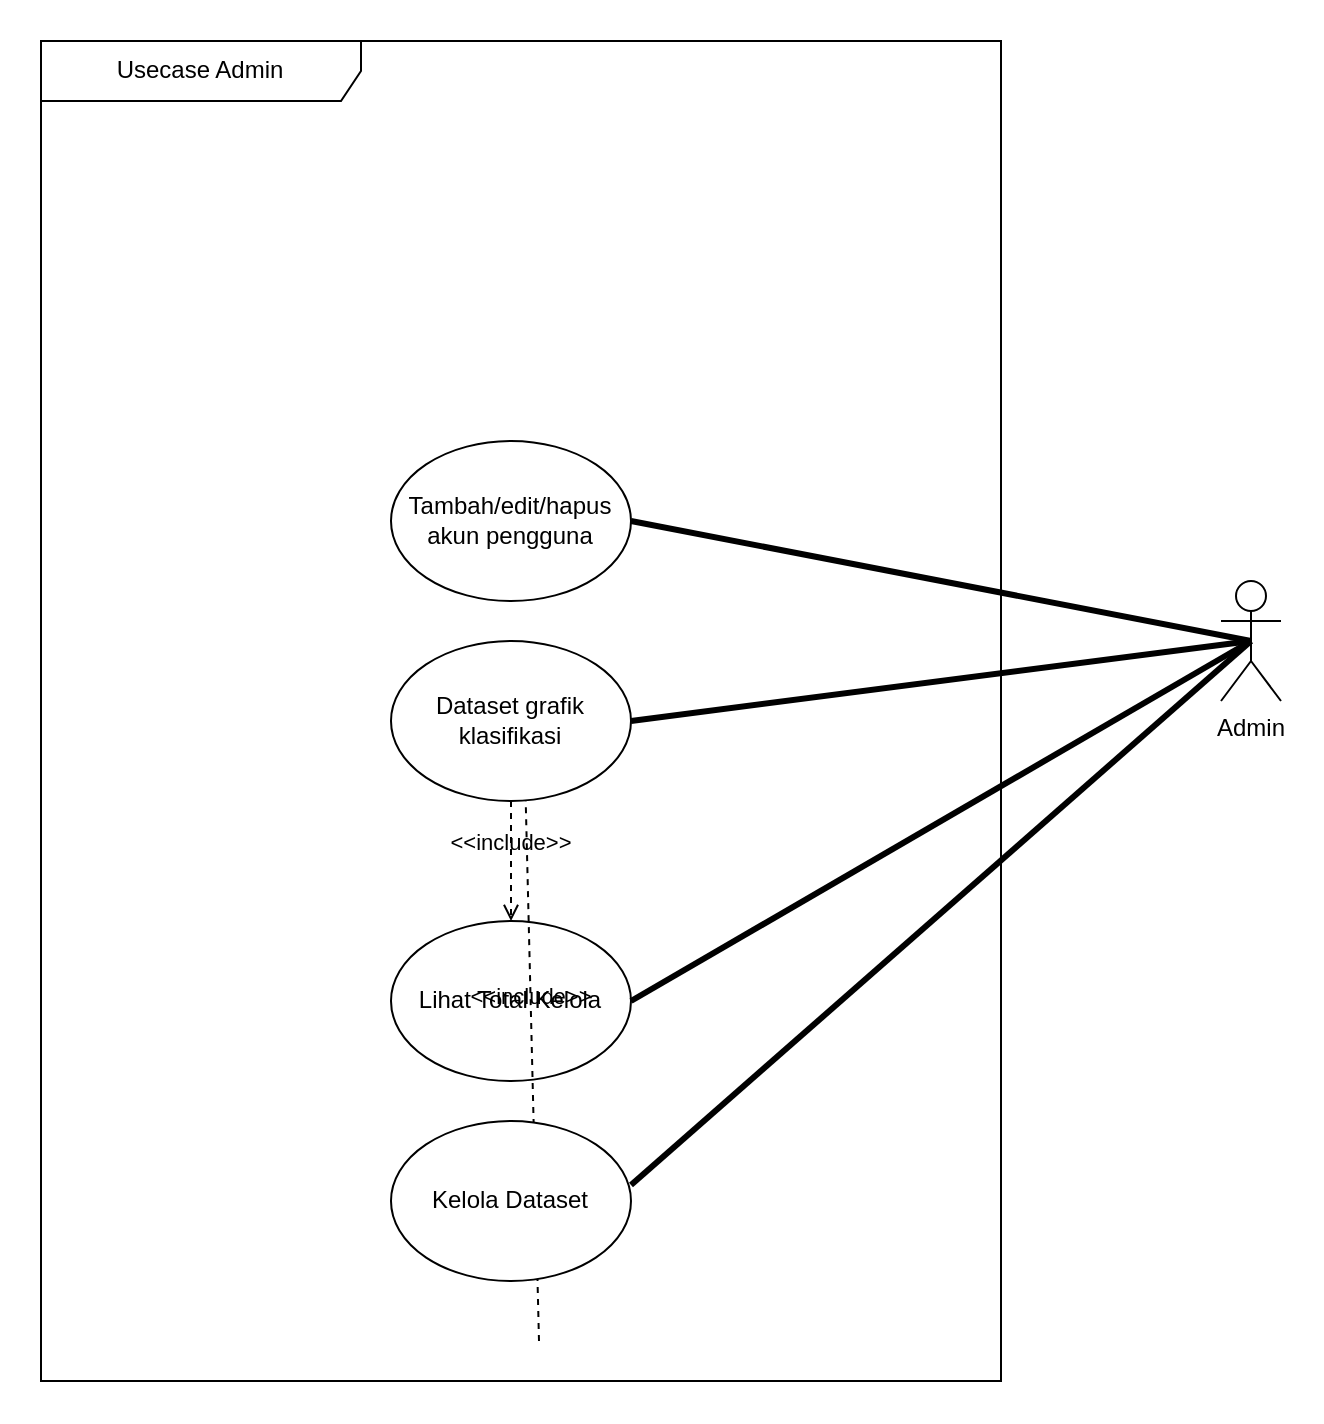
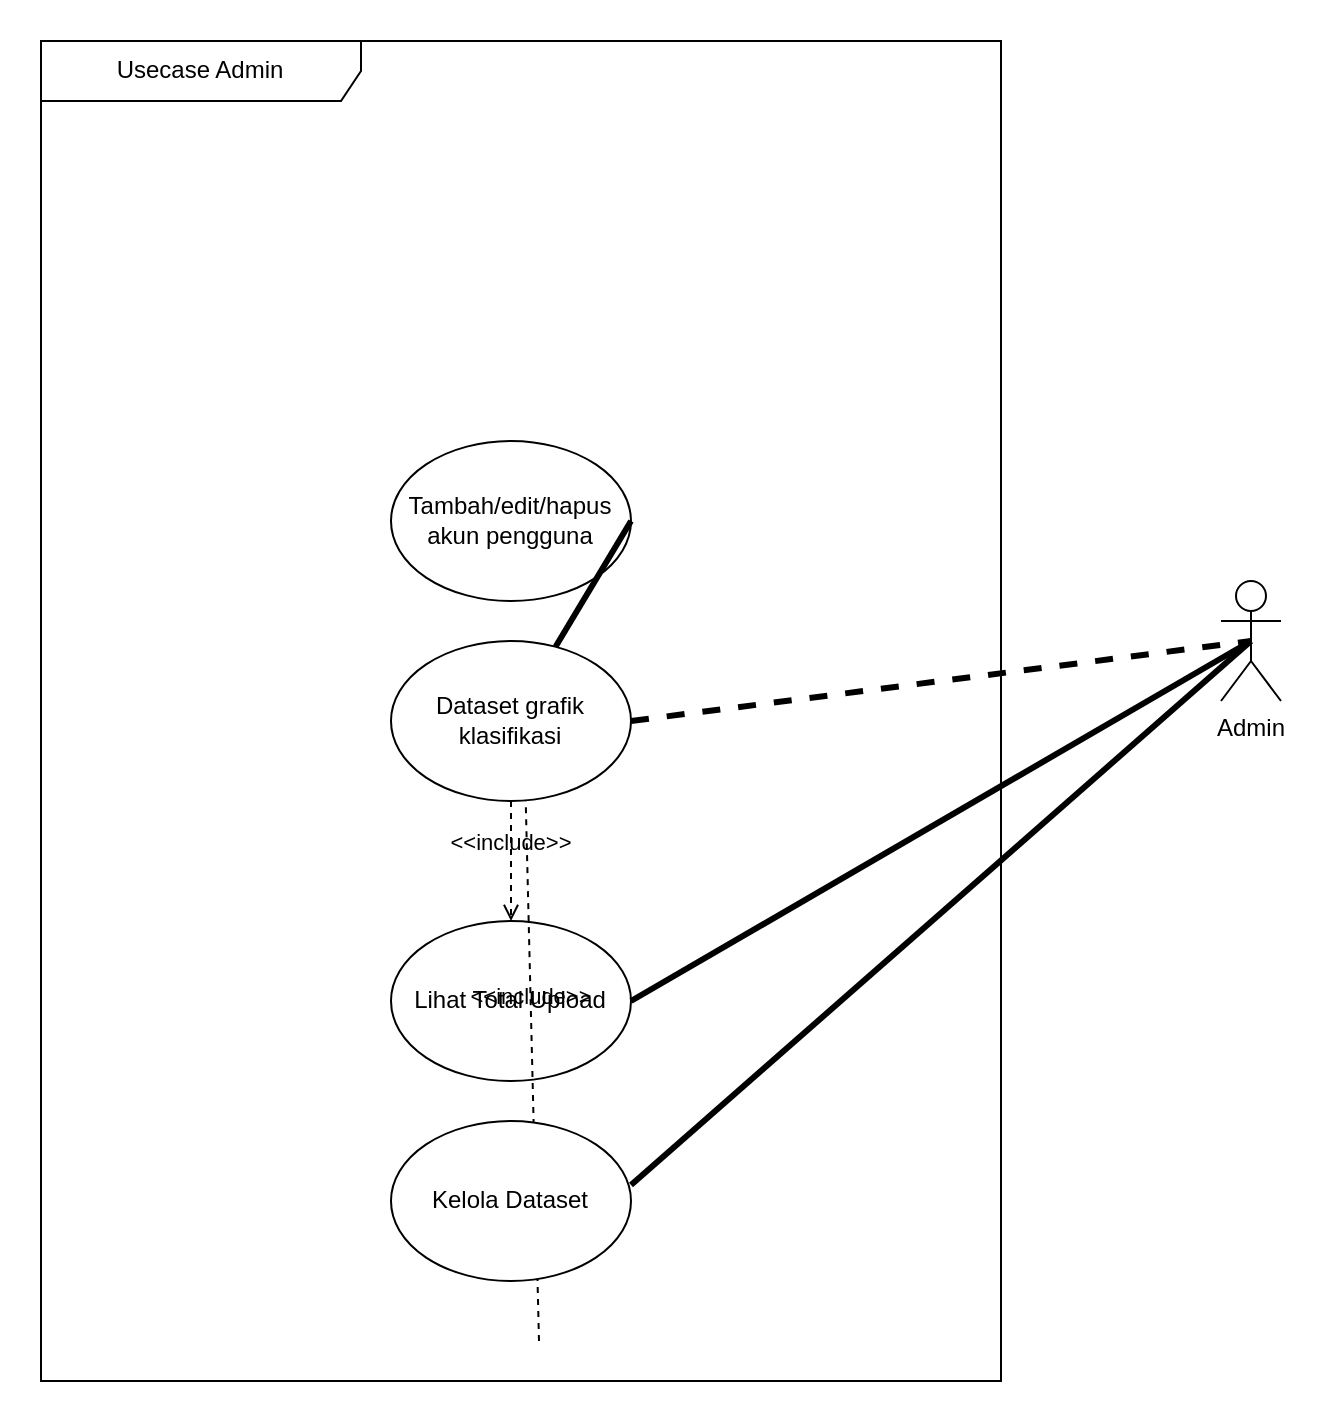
(937, 580) -> (593, 584)
(693, 713) -> (693, 713)
(511, 1001) -> (511, 1001)
